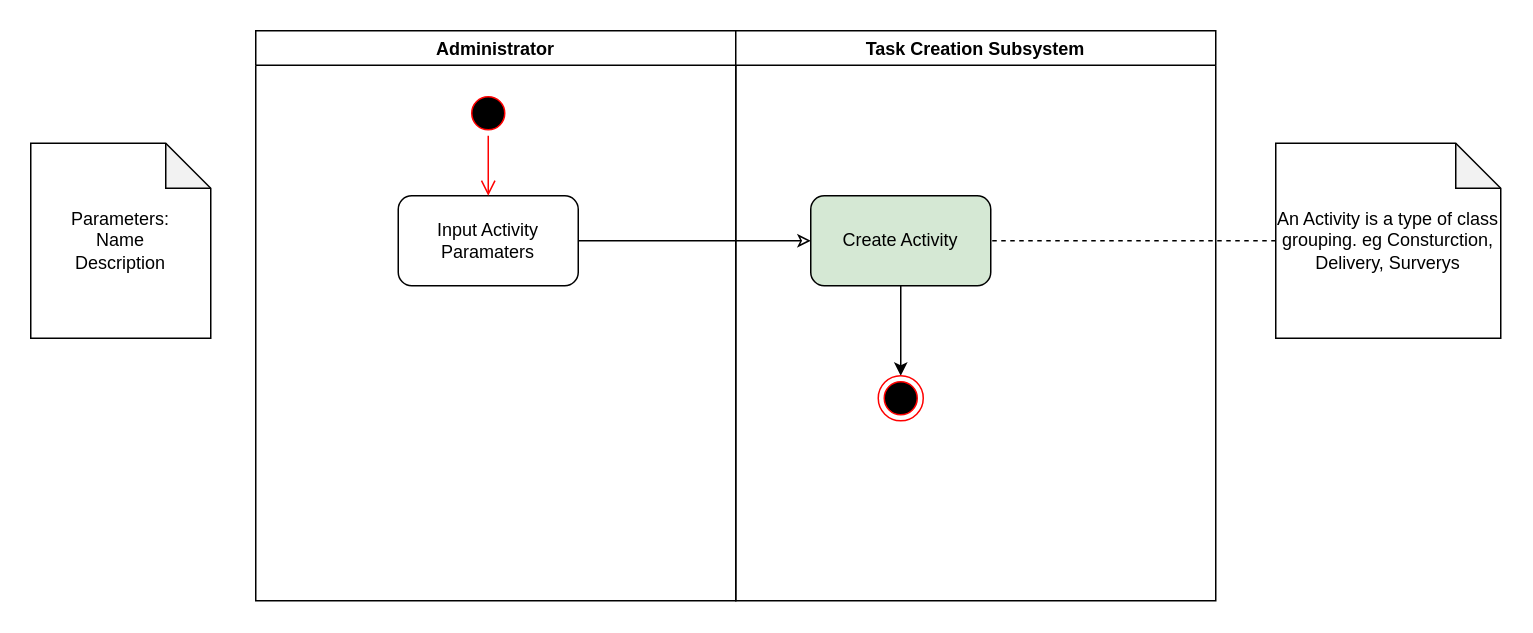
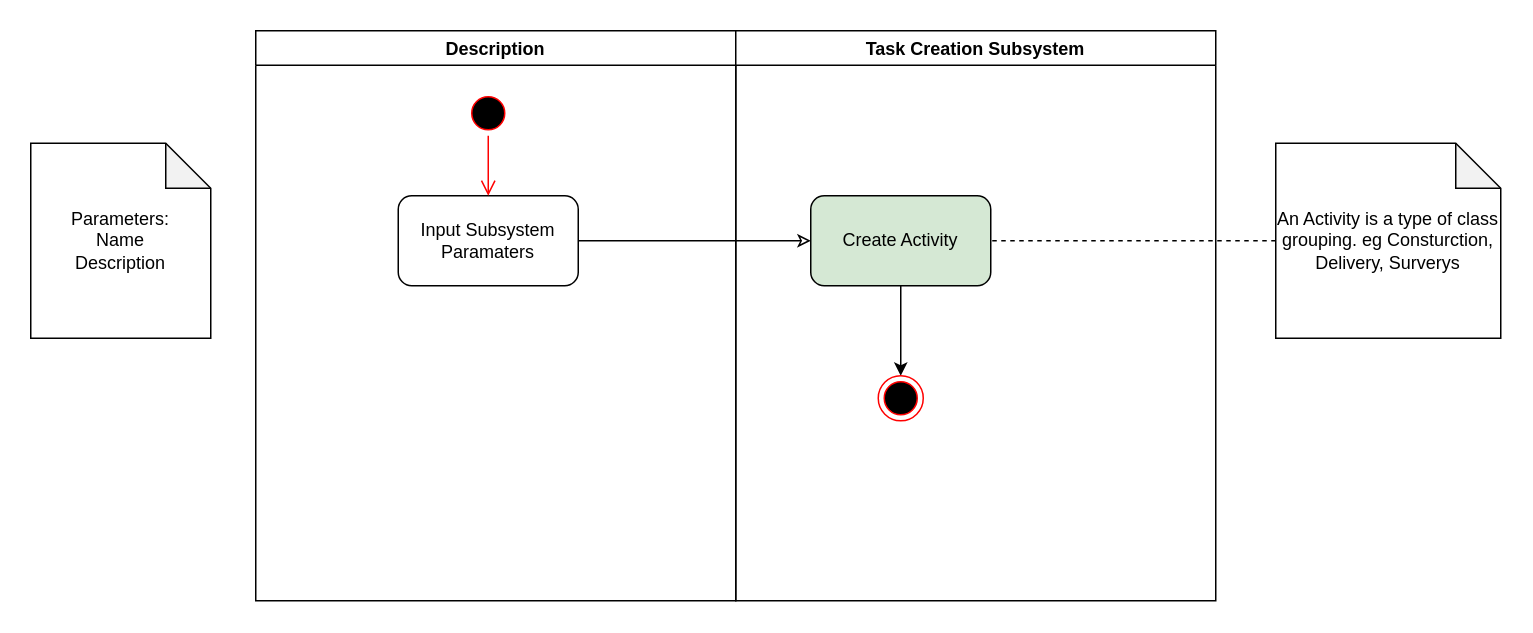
(495, 49) -> (495, 49)
(488, 241) -> (488, 241)
